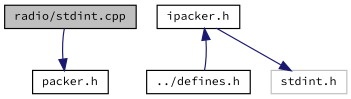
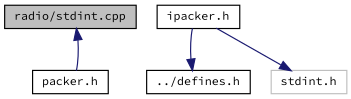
(63, 44) -> (78, 55)
(206, 55) -> (191, 44)
